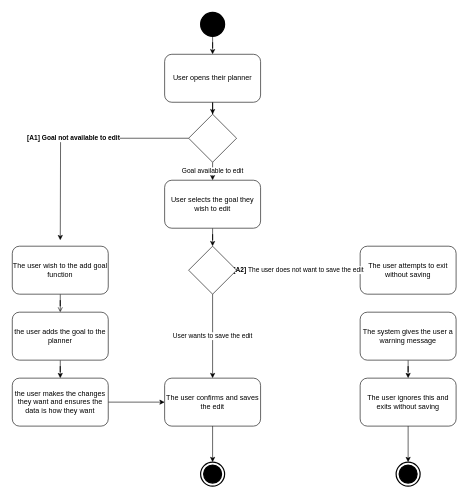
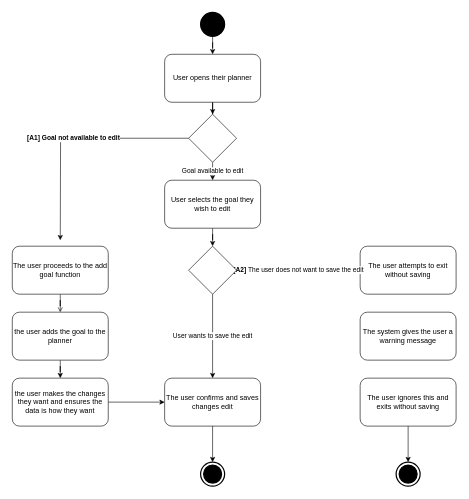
(60, 270) -> (60, 270)
(408, 369) -> none
(213, 402) -> (213, 402)
